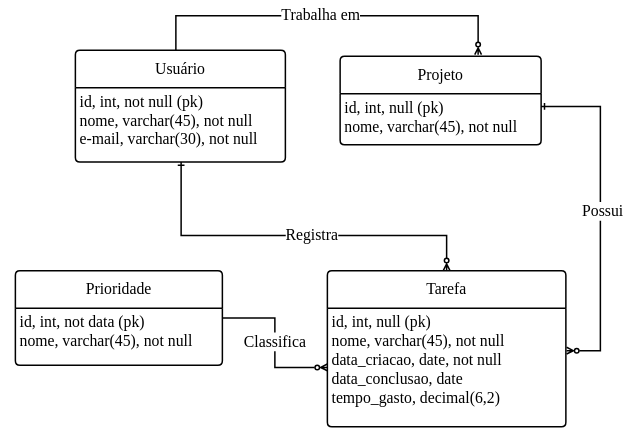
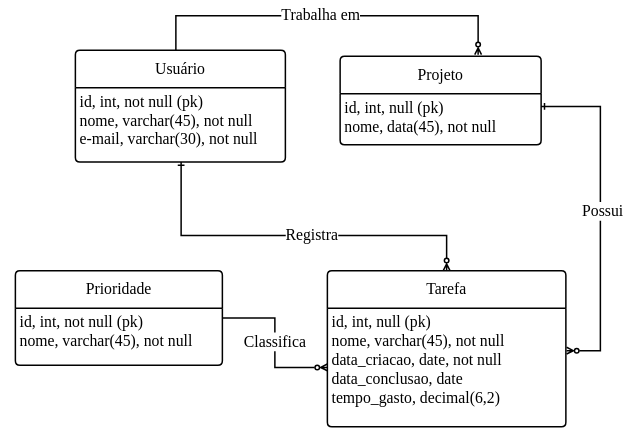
(449, 118) -> (436, 118)
(125, 332) -> (125, 332)
